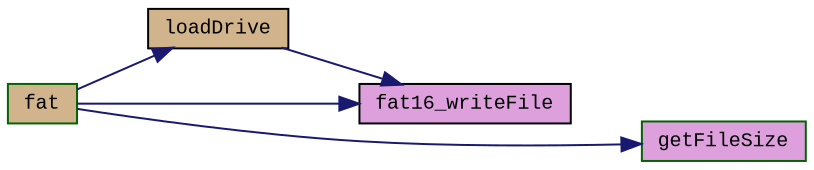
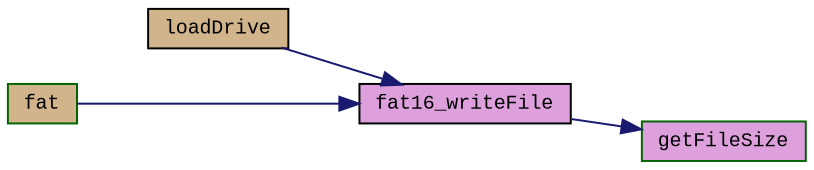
(116, 72) -> none
(349, 140) -> (597, 123)
